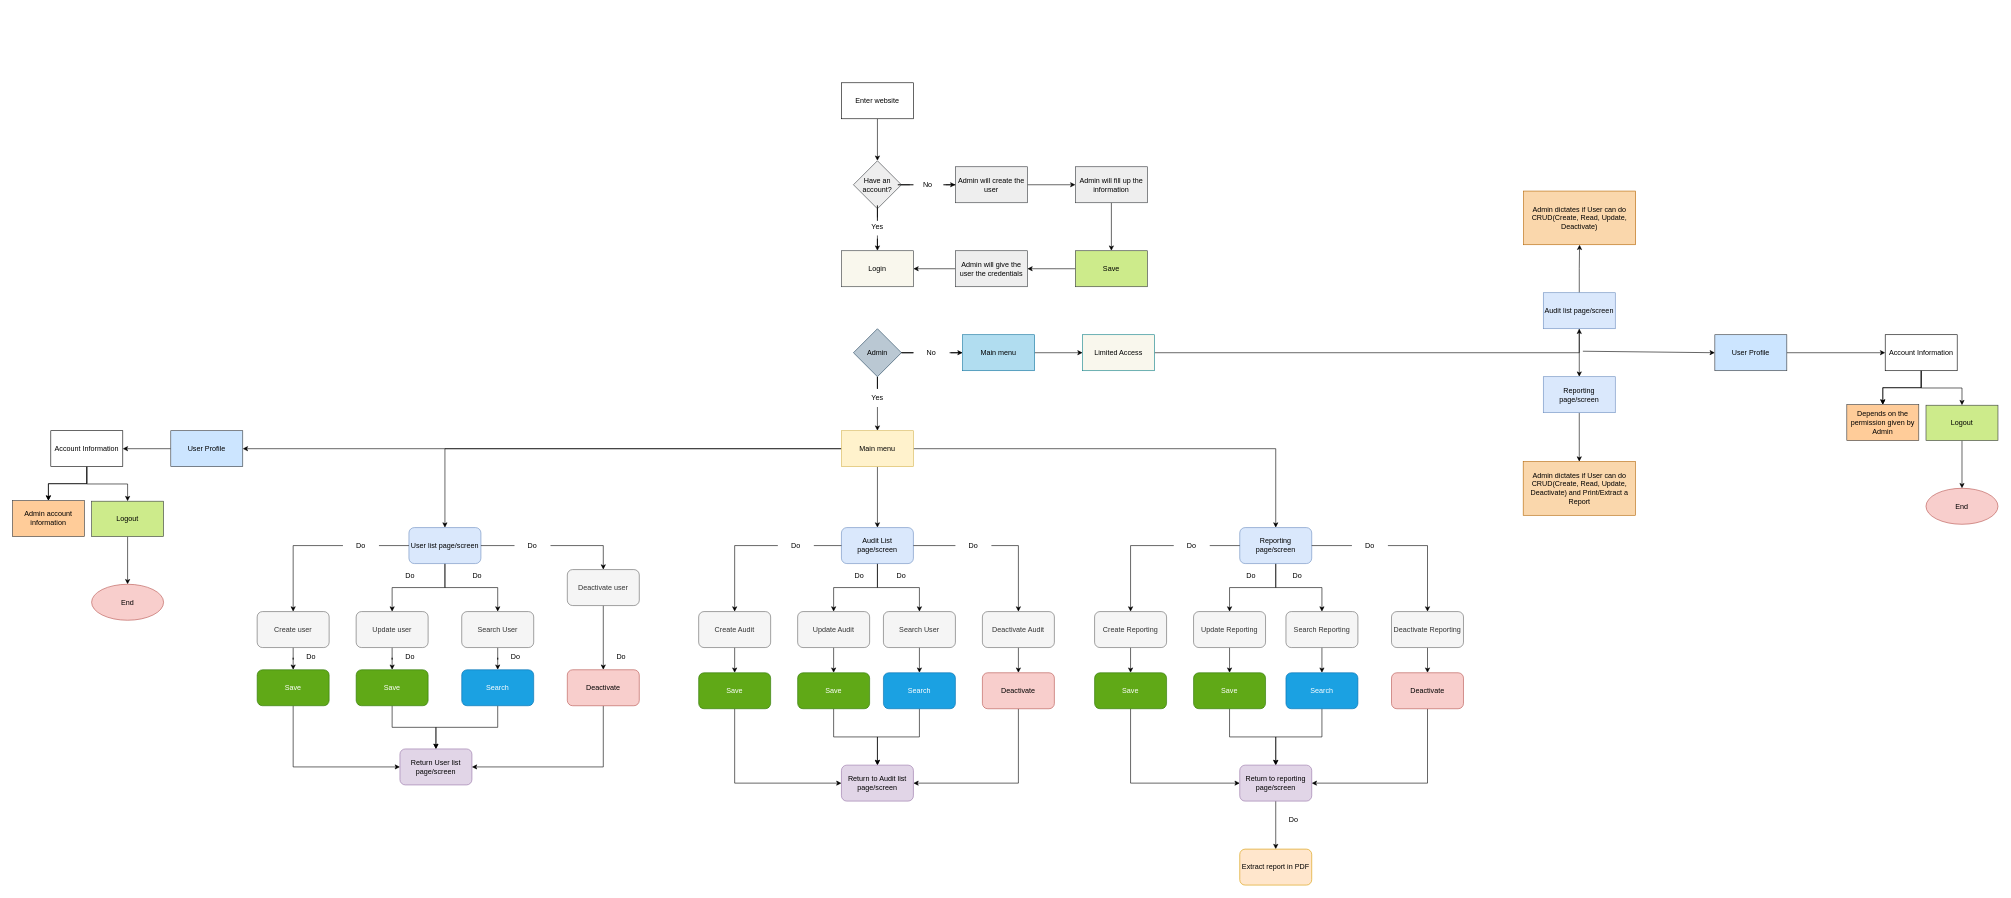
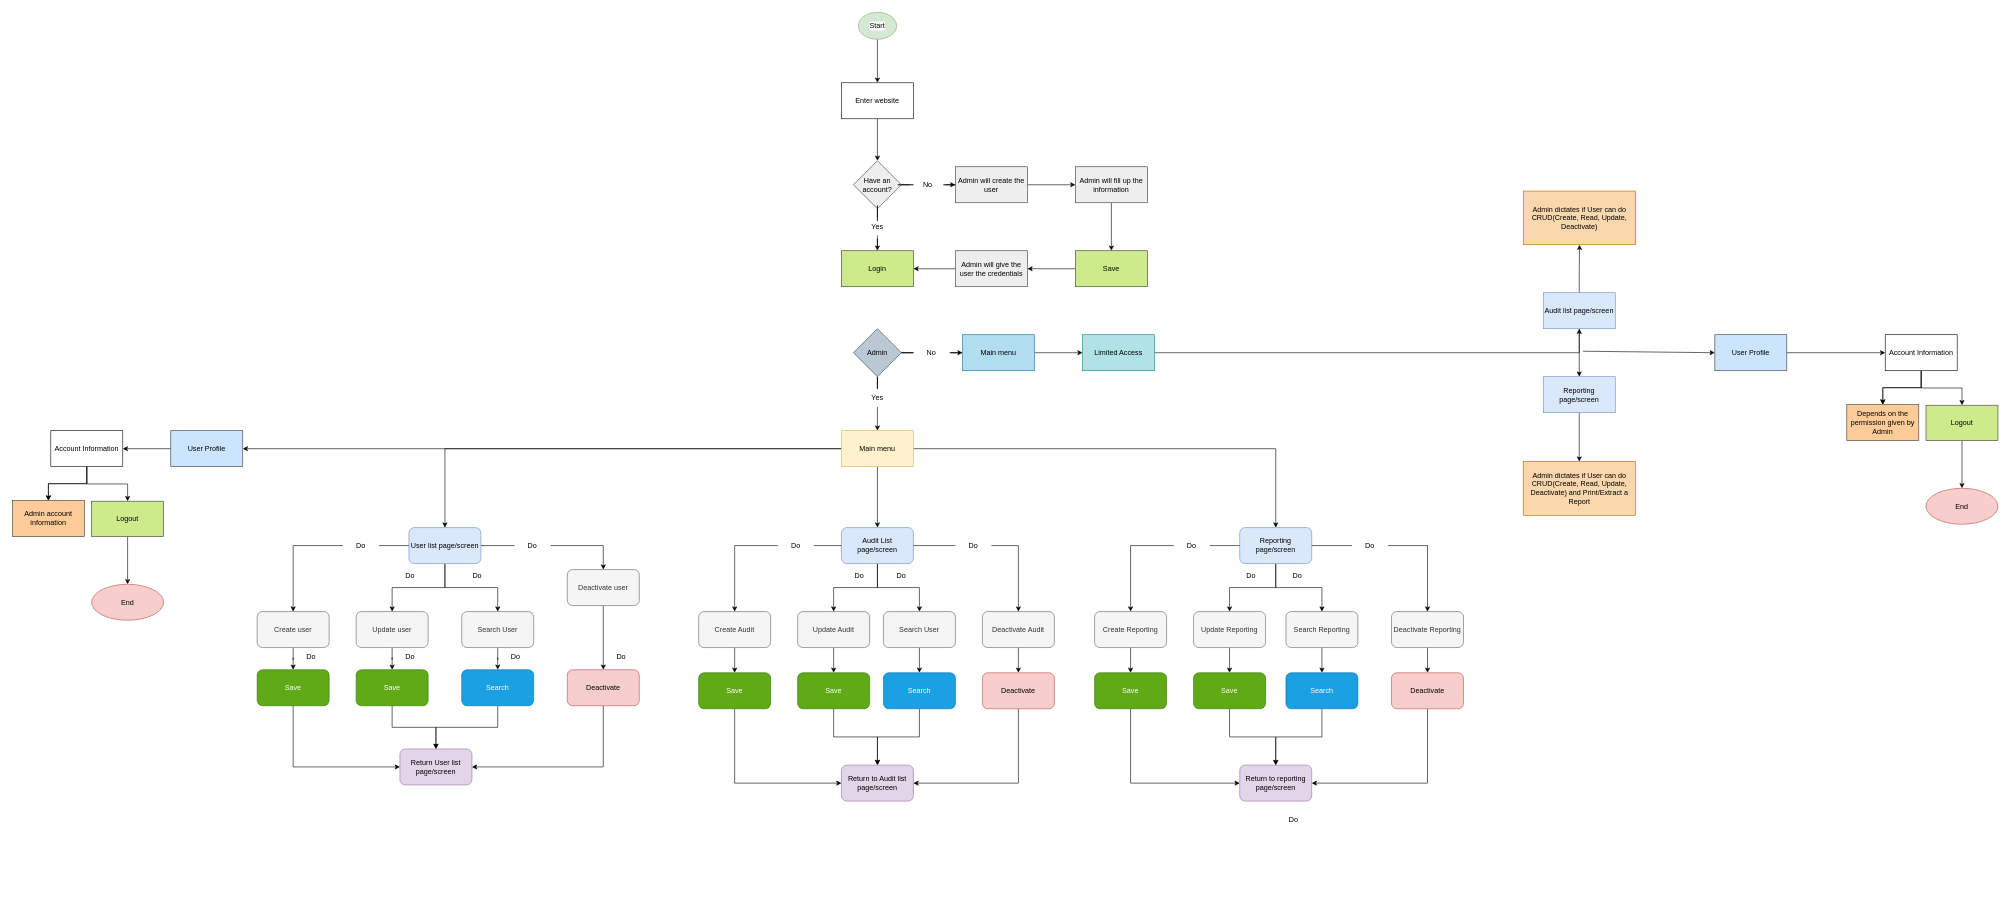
none -> (878, 26)
none -> (878, 59)
(878, 269) -> (878, 269)
(1119, 353) -> (1119, 353)
(1276, 843) -> none
(1276, 867) -> none
